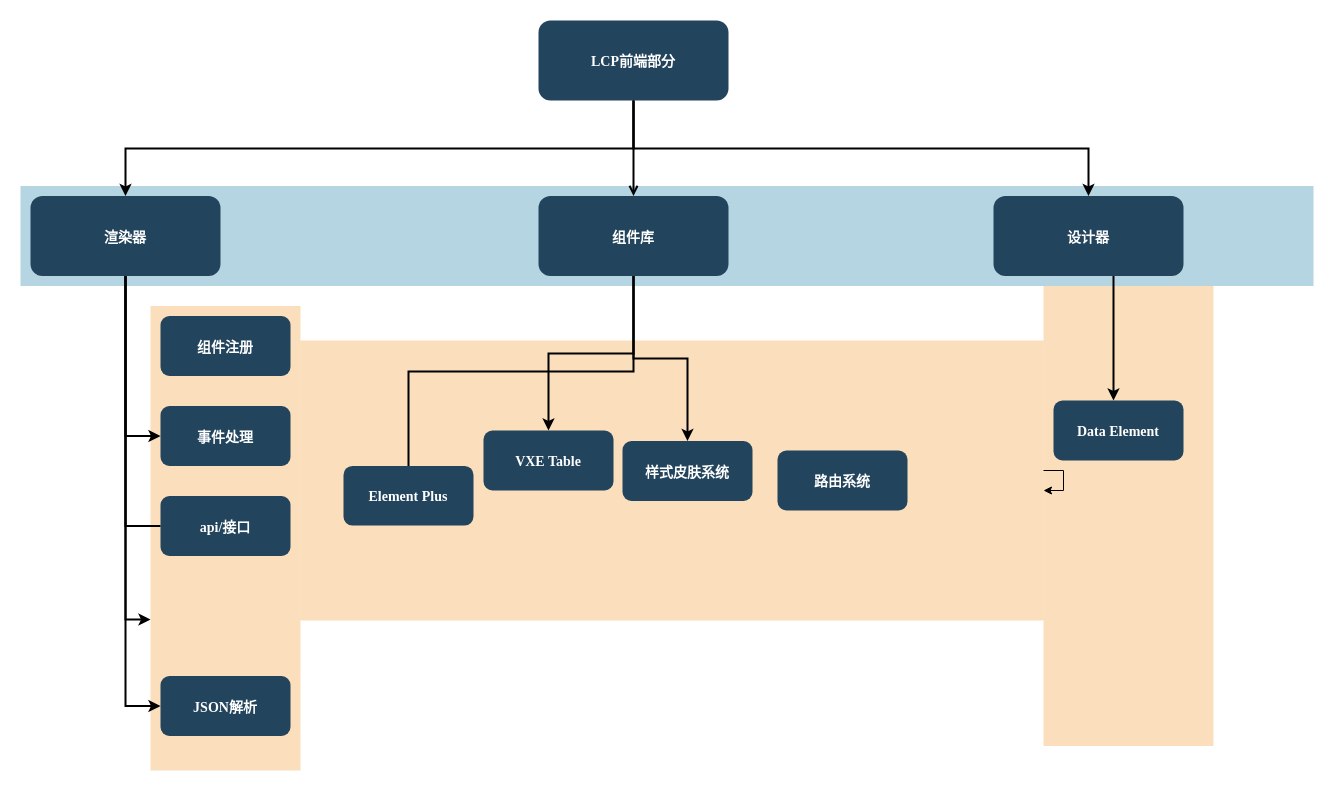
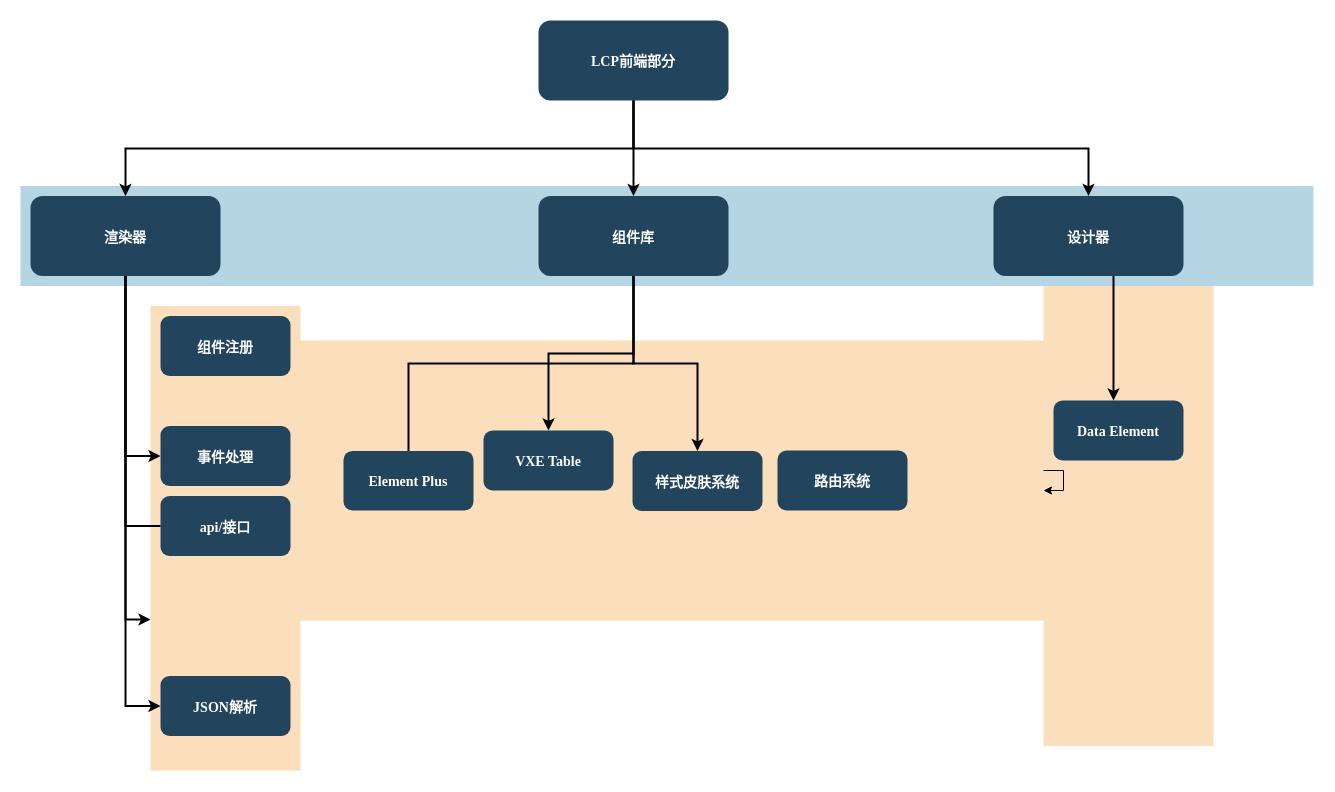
(634, 186) -> (634, 185)
(226, 436) -> (226, 456)
(688, 471) -> (698, 481)
(409, 496) -> (409, 481)
